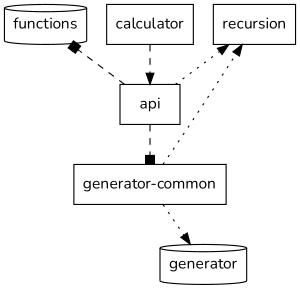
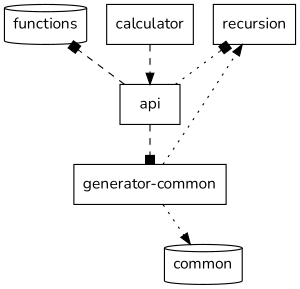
(198, 68) -> (198, 68)
(203, 264) -> (203, 264)
